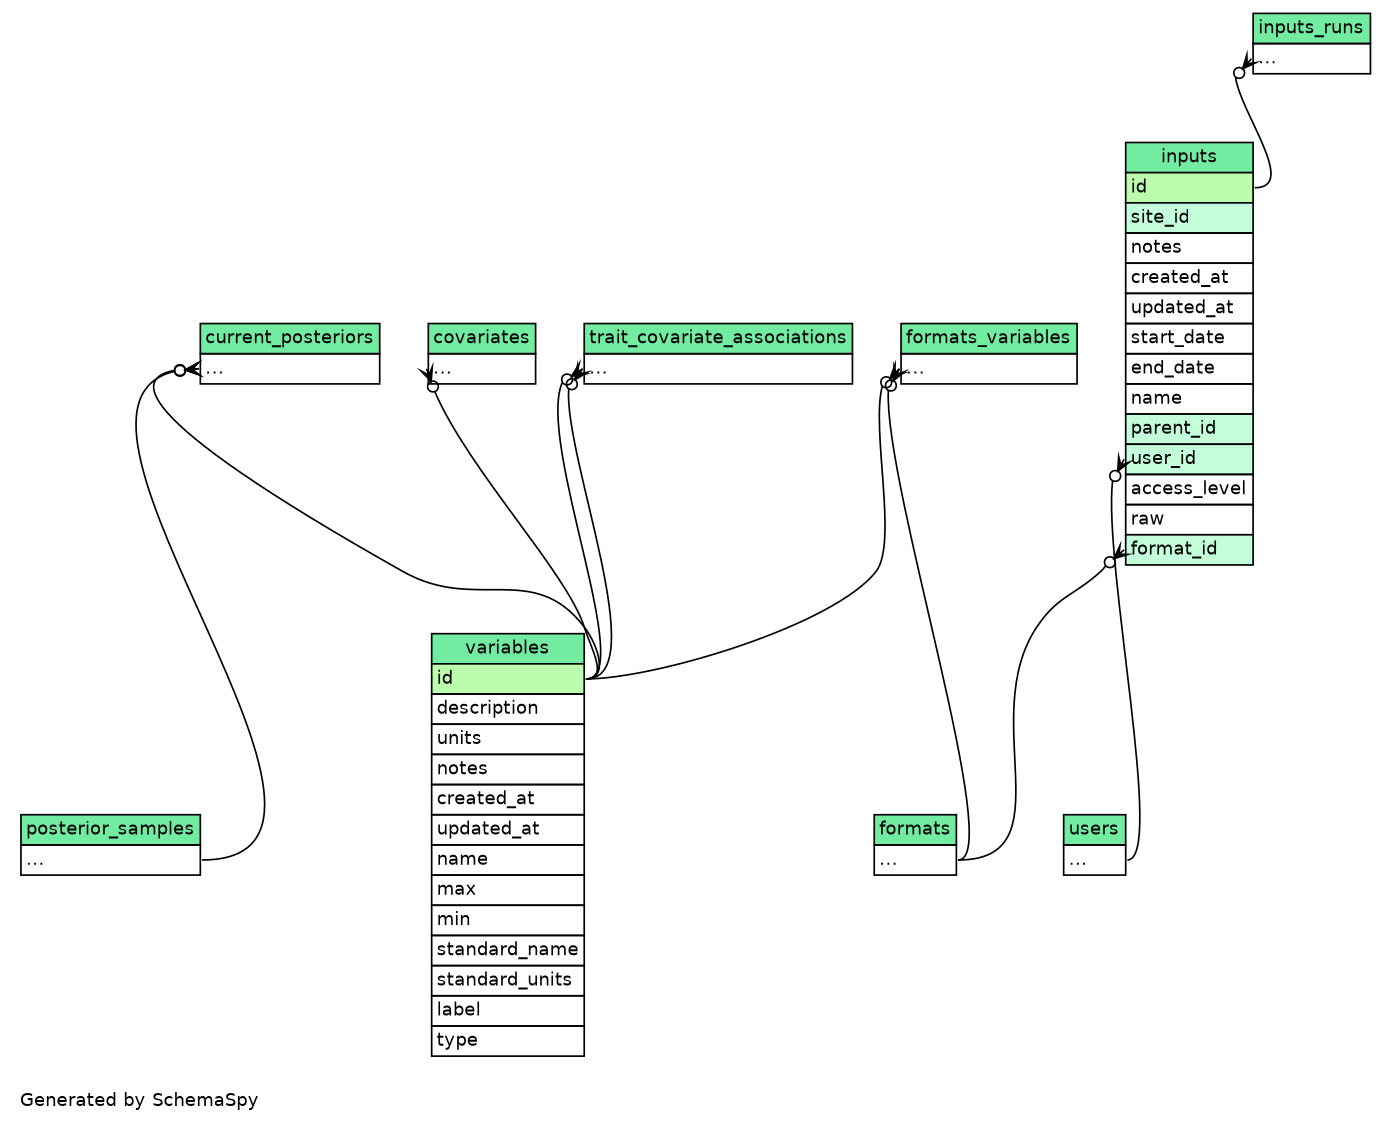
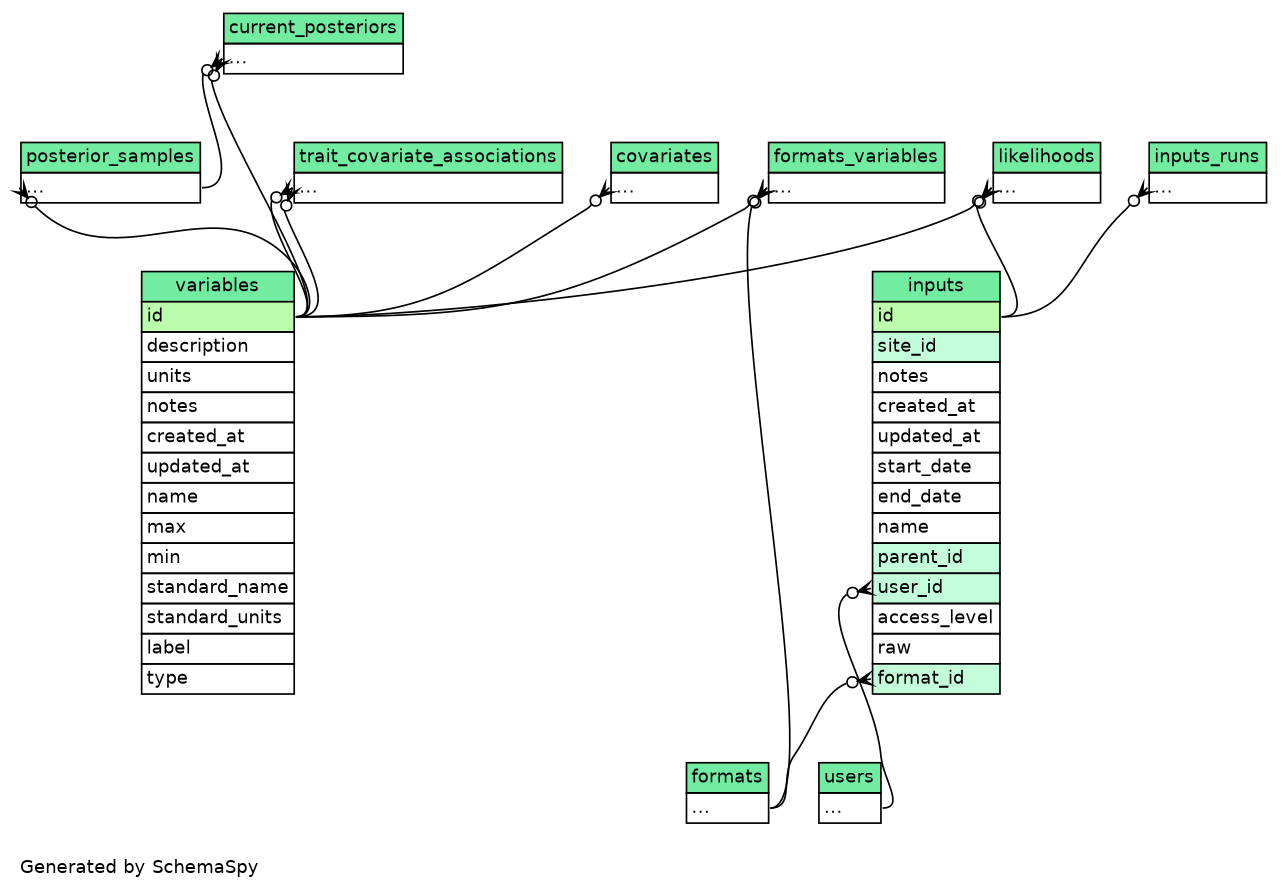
none -> (1047, 173)
none -> (198, 229)
